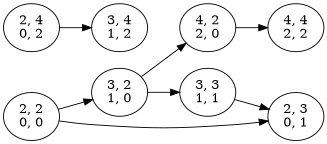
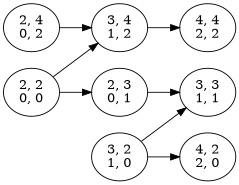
(247, 28) -> (159, 28)
(247, 103) -> (159, 92)
(71, 106) -> (72, 63)
